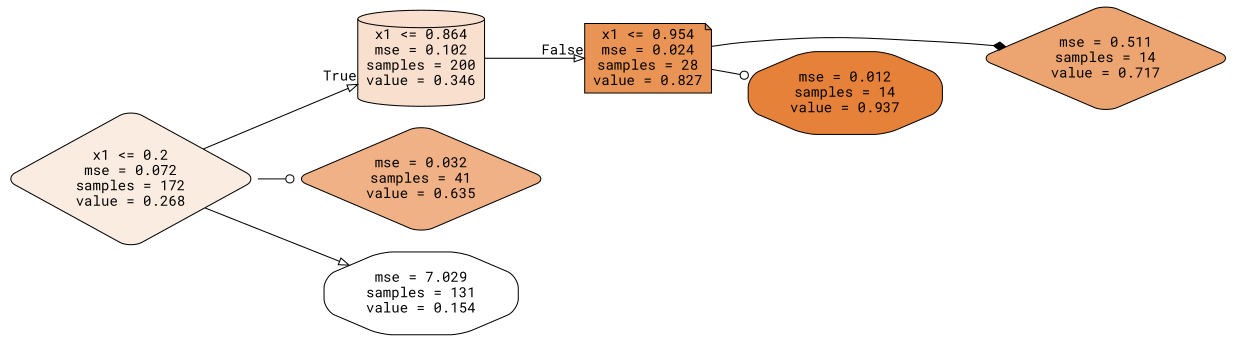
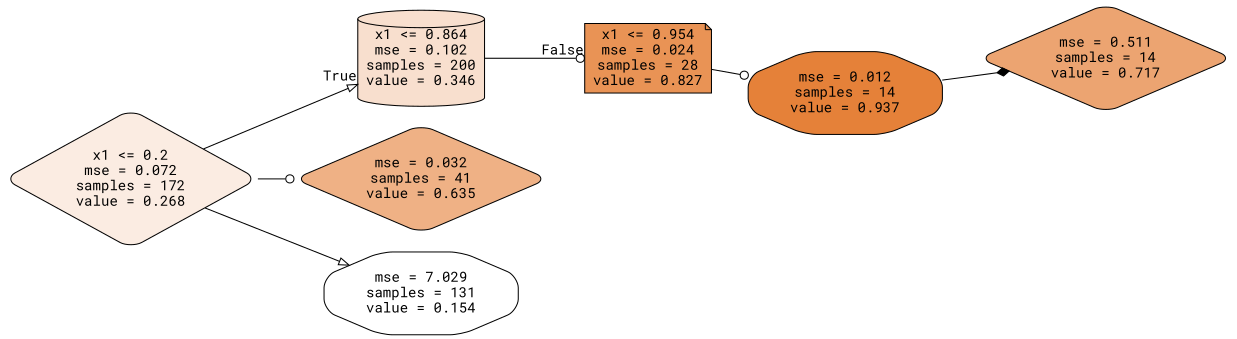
(852, 38) -> (969, 76)
(530, 58) -> (530, 58)
